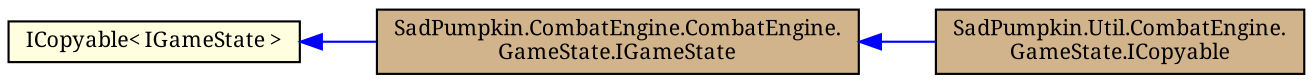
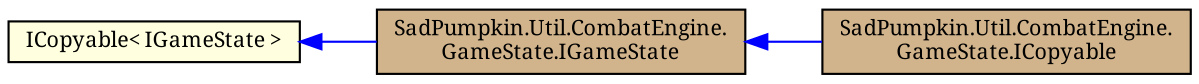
(618, 42) -> (561, 42)
